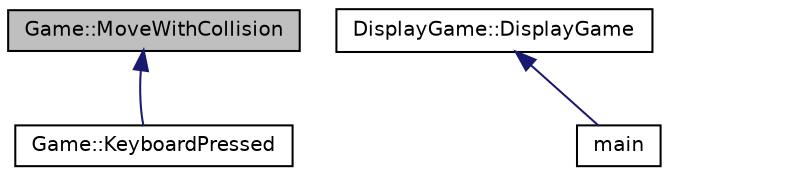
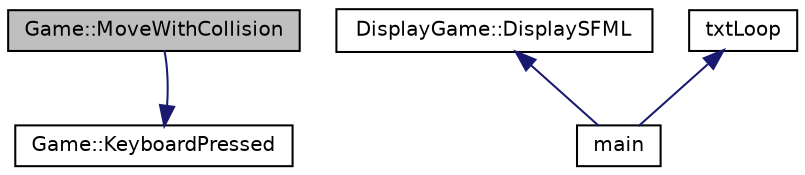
(494, 31) -> (494, 31)
none -> (743, 31)
(140, 99) -> (167, 78)
